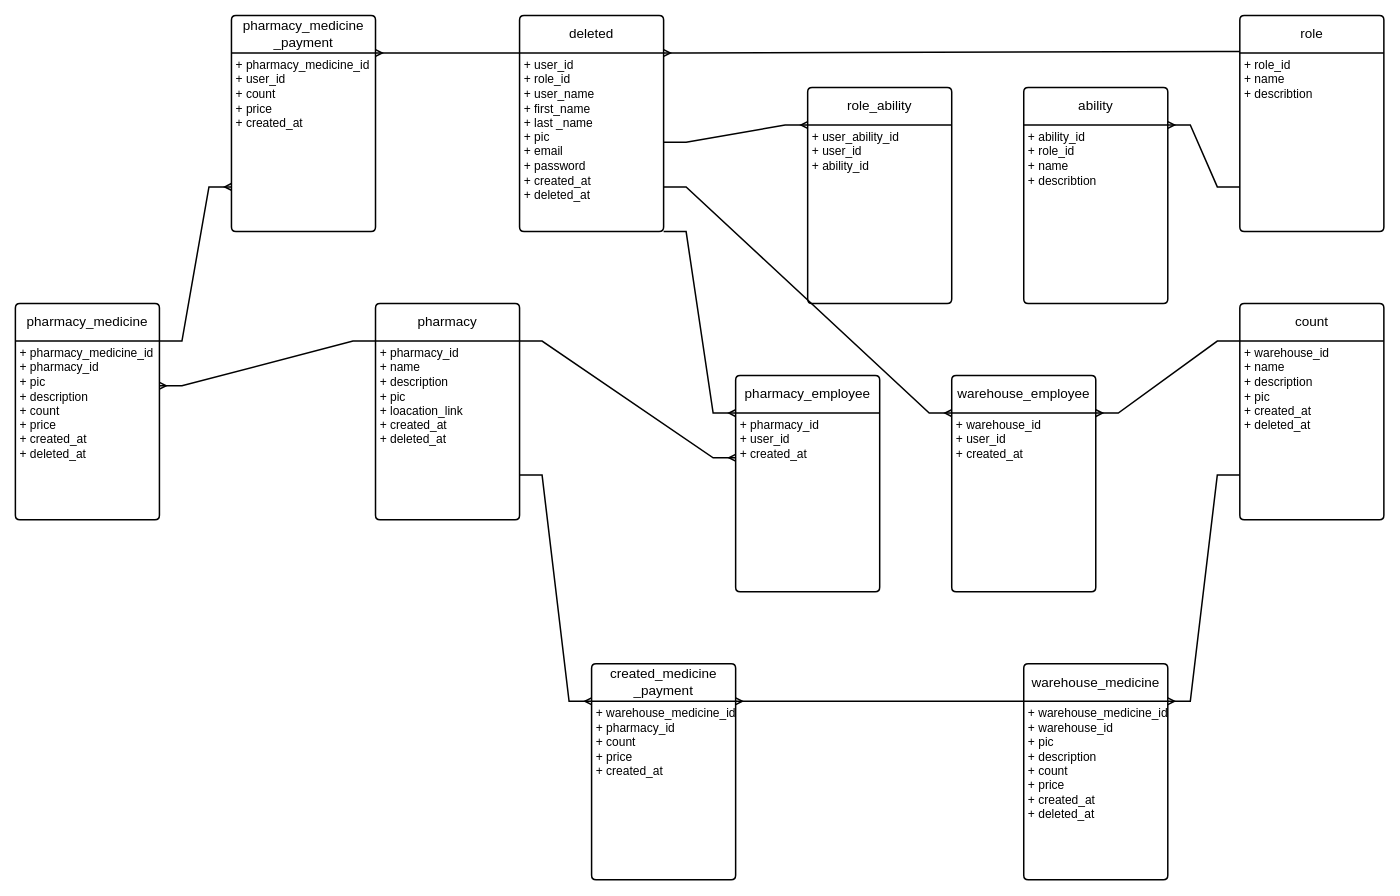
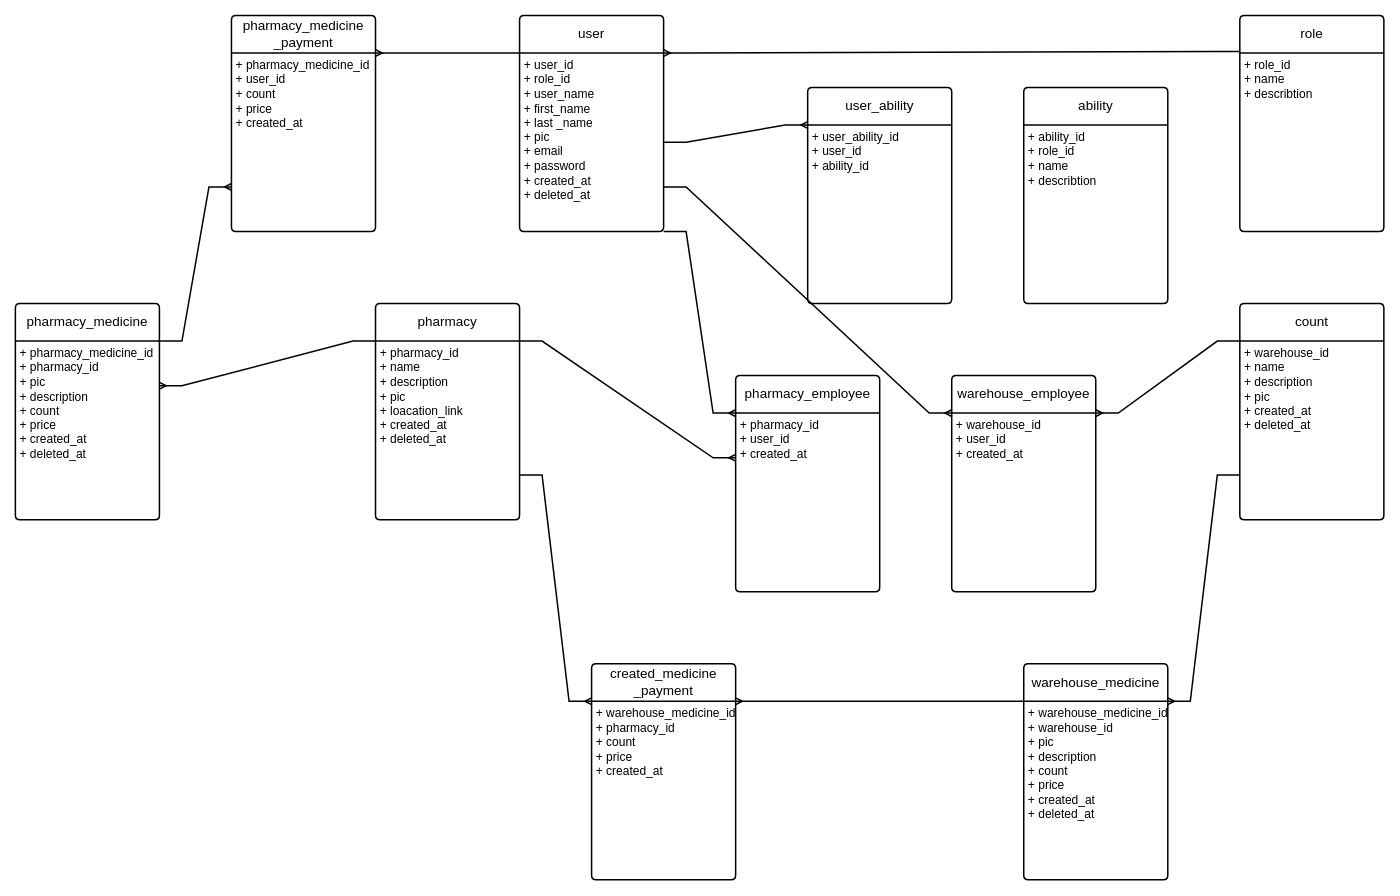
(591, 34) -> (591, 34)
(879, 106) -> (879, 106)
(1204, 156) -> none
